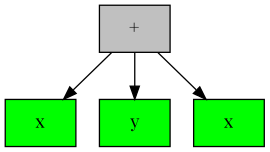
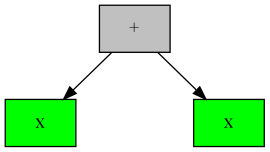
(135, 123) -> none
